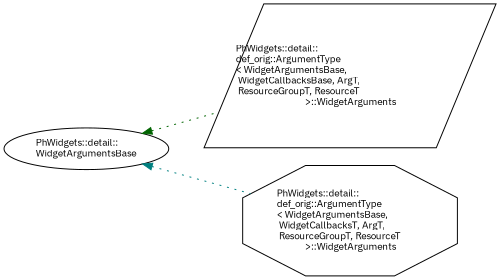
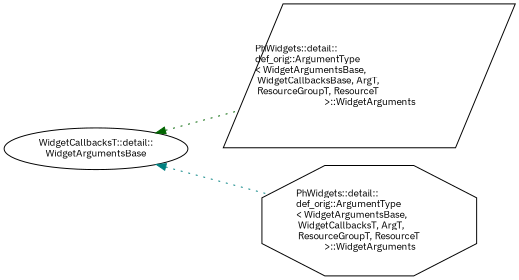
(86, 149) -> (96, 149)
